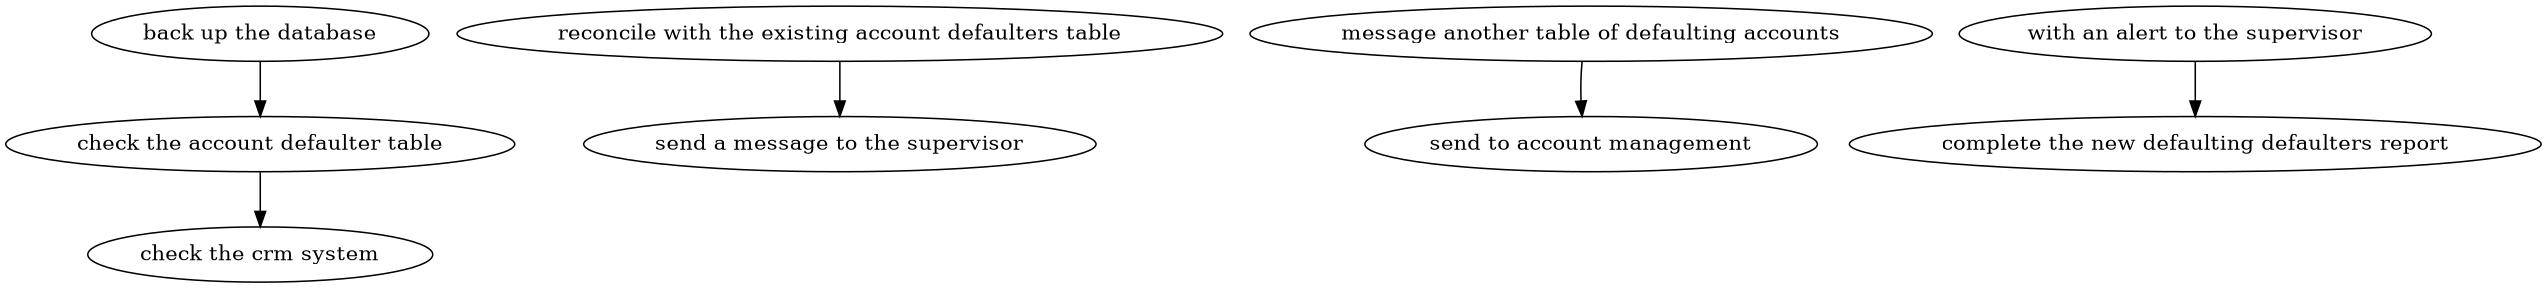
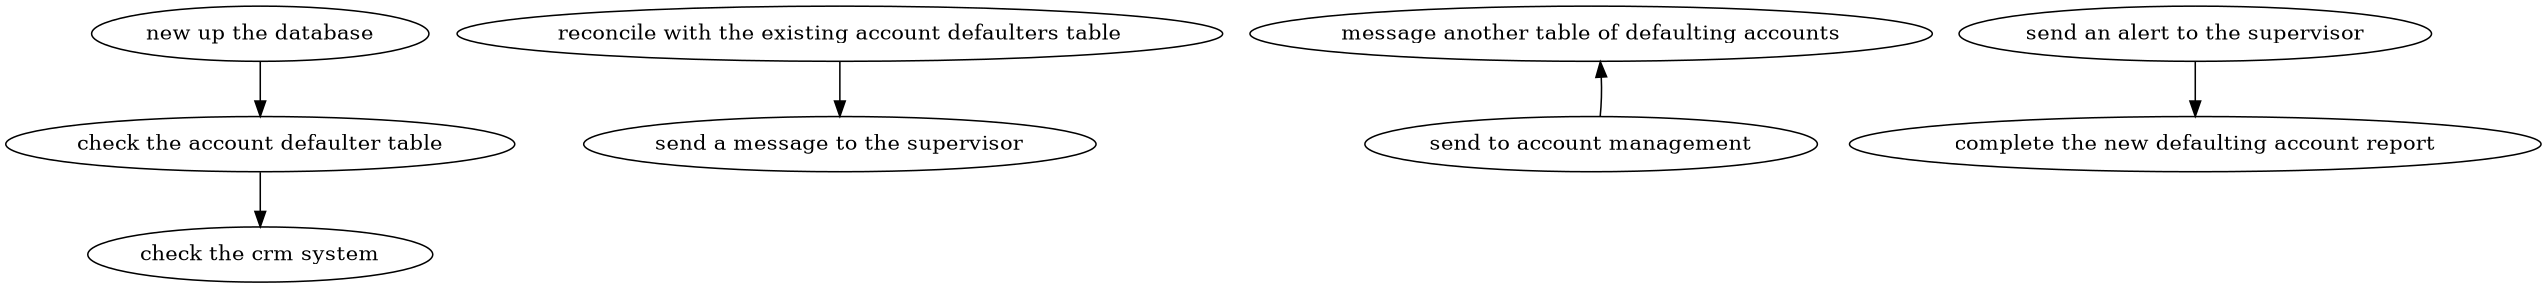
(260, 34) -> (260, 34)
(2195, 34) -> (2195, 34)
(1581, 81) -> (1601, 97)
(2195, 144) -> (2195, 144)
